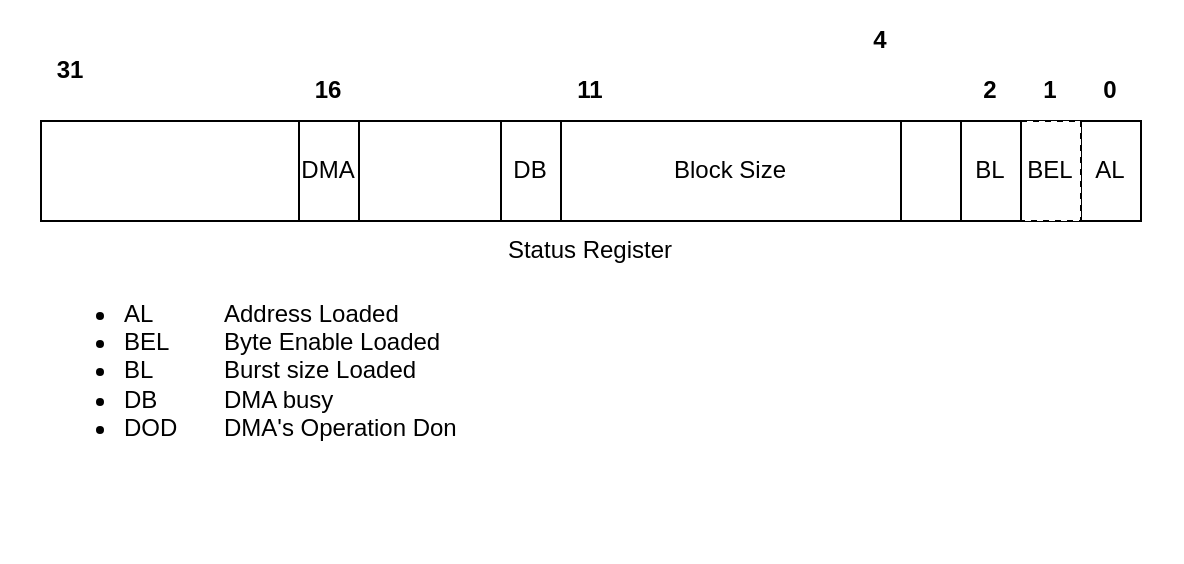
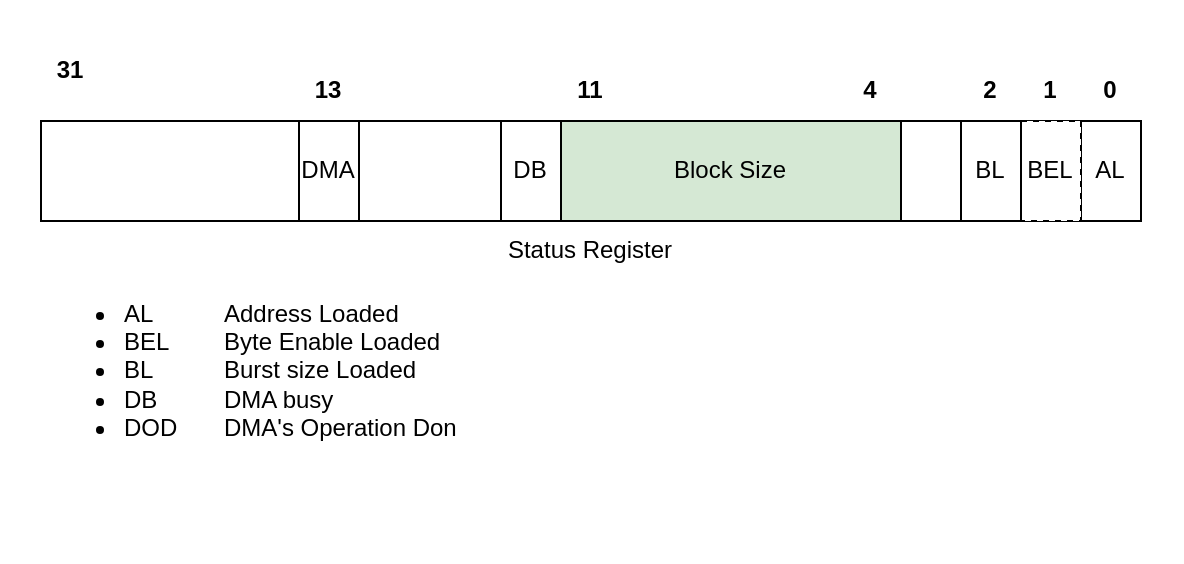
(881, 41) -> (871, 91)
(329, 91) -> (329, 91)
(731, 171) -> (731, 171)
